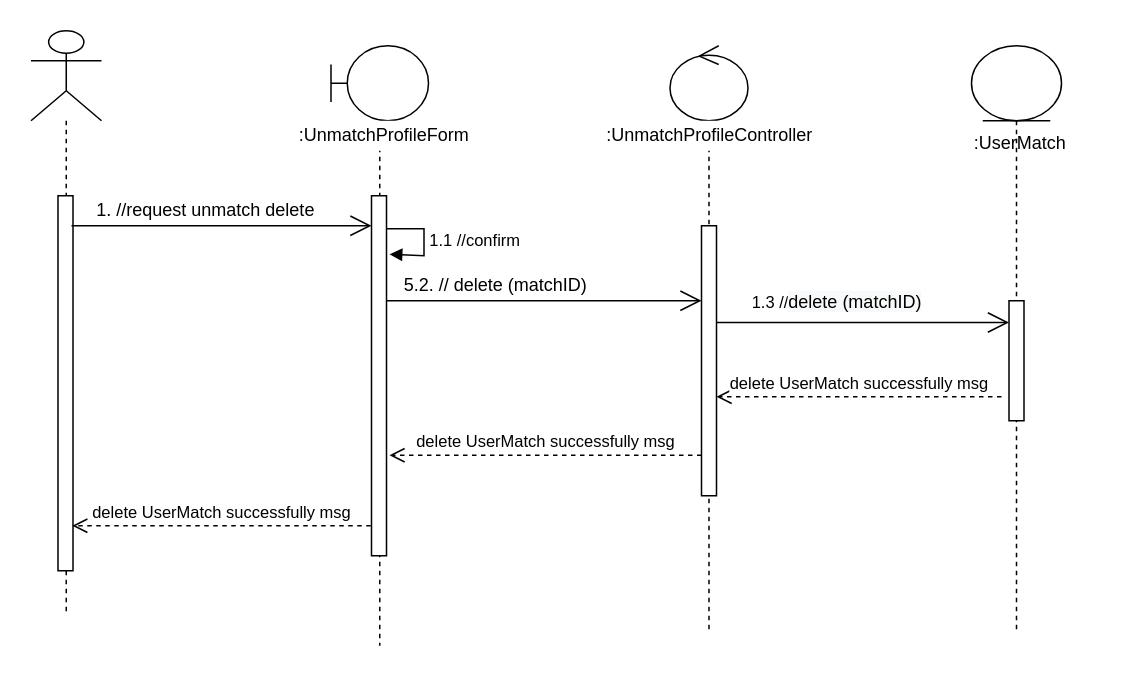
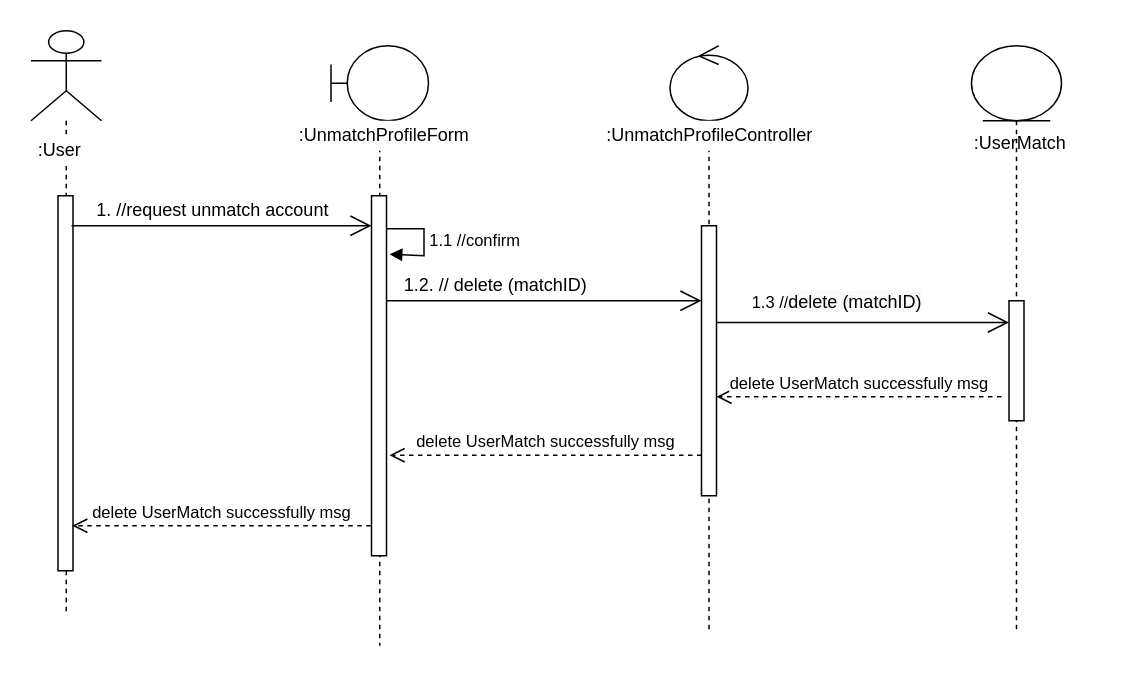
none -> (65, 151)
(221, 211) -> (229, 211)
(511, 286) -> (511, 286)
